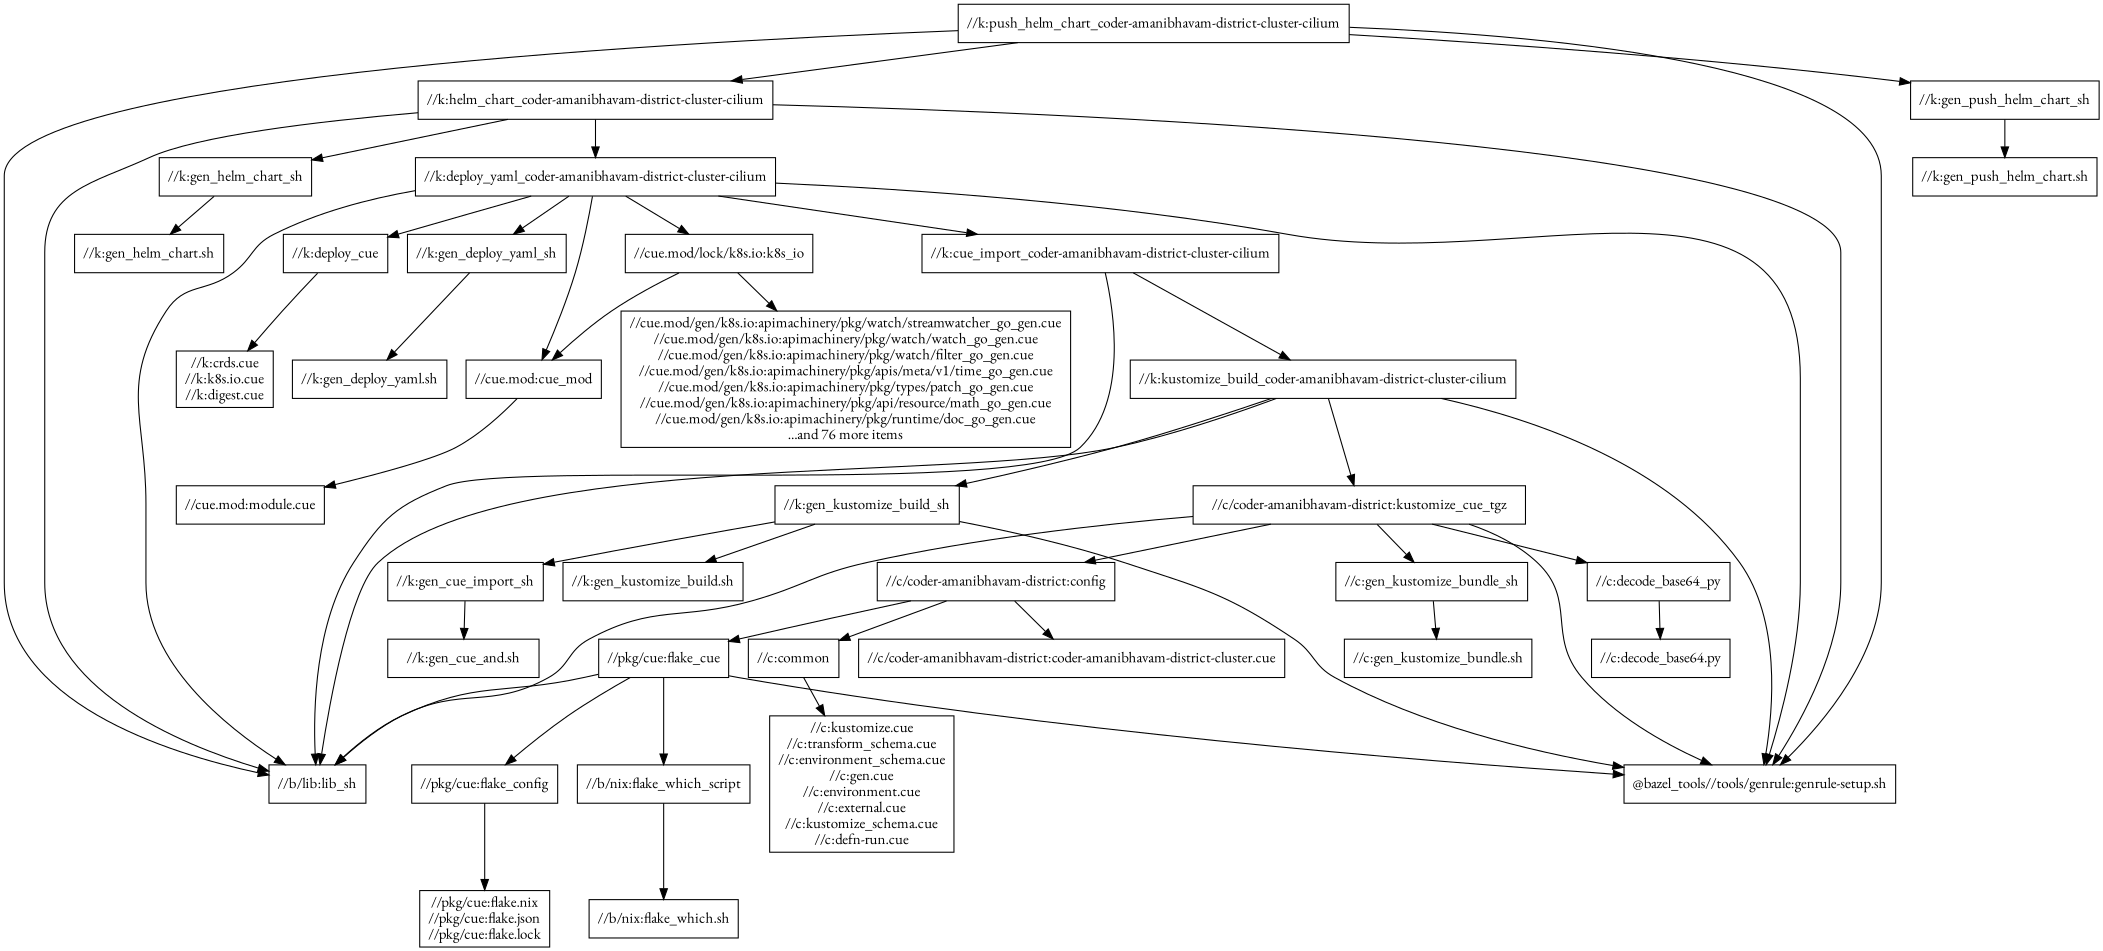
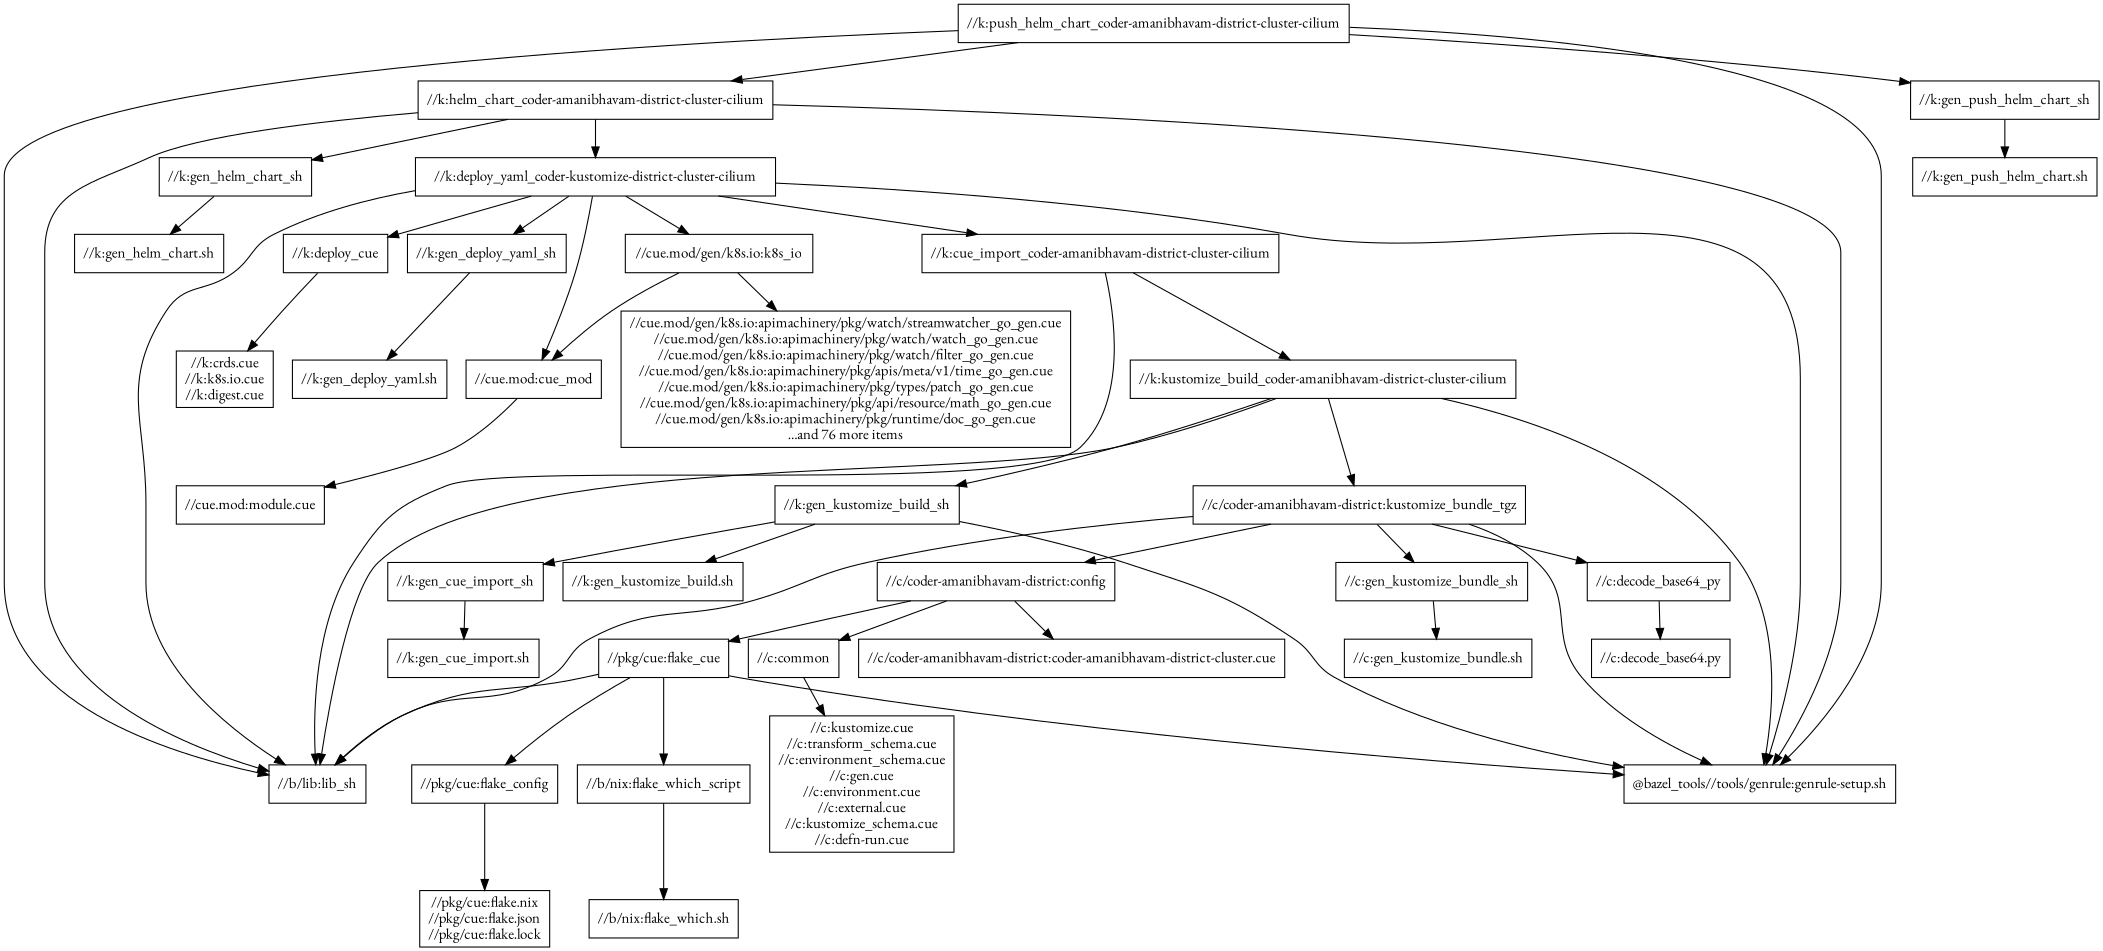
(595, 177) -> (595, 177)
(719, 254) -> (719, 254)
(1359, 505) -> (1359, 505)
(463, 658) -> (463, 658)
